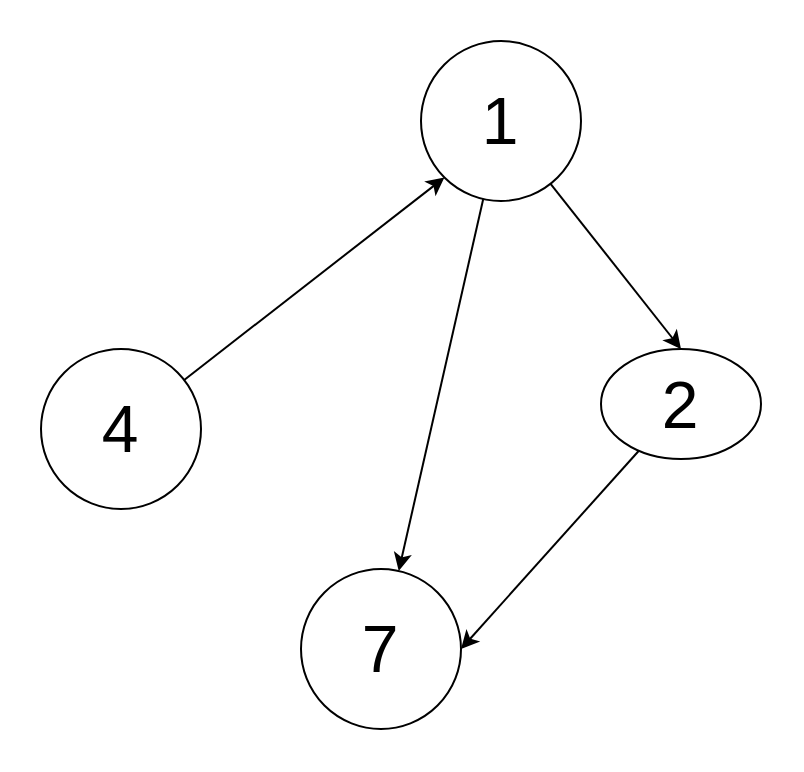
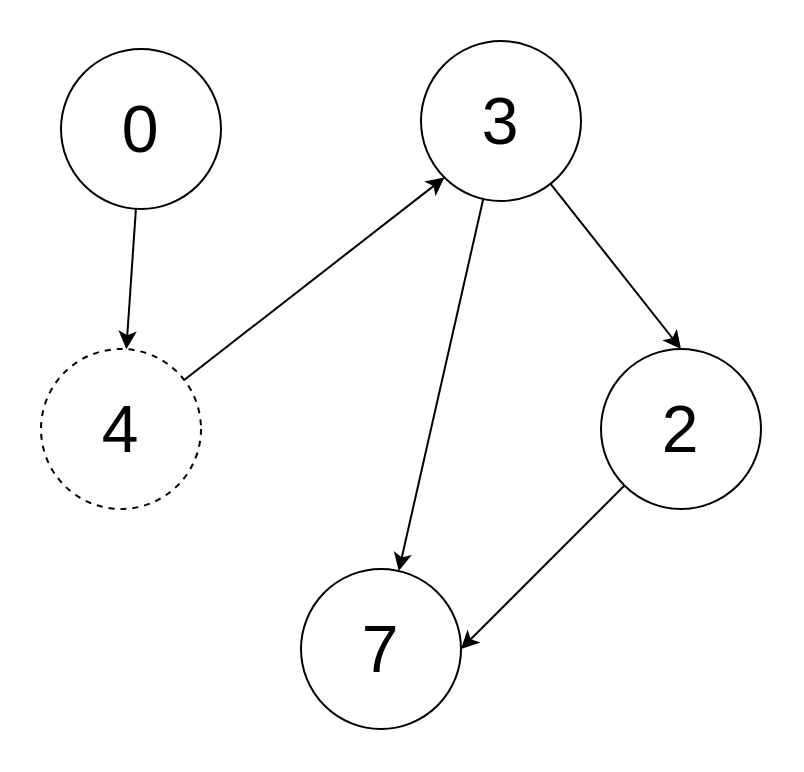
(501, 121) -> (501, 121)
none -> (141, 129)
none -> (132, 272)
(681, 404) -> (681, 429)
(121, 429) -> (121, 429)
